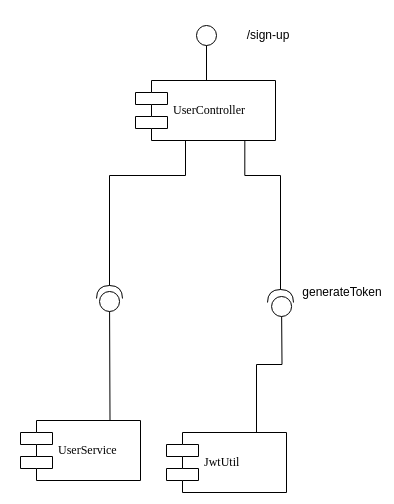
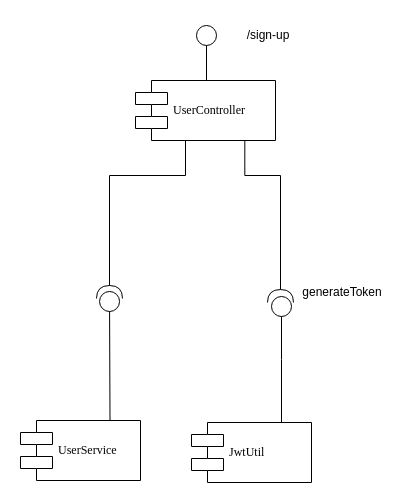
(227, 463) -> (252, 453)
